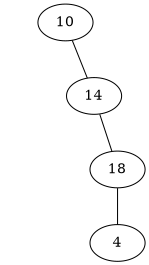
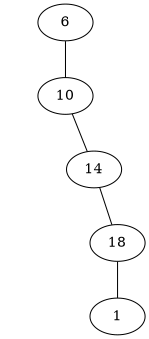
none -> (65, 22)
(118, 243) -> (118, 316)
